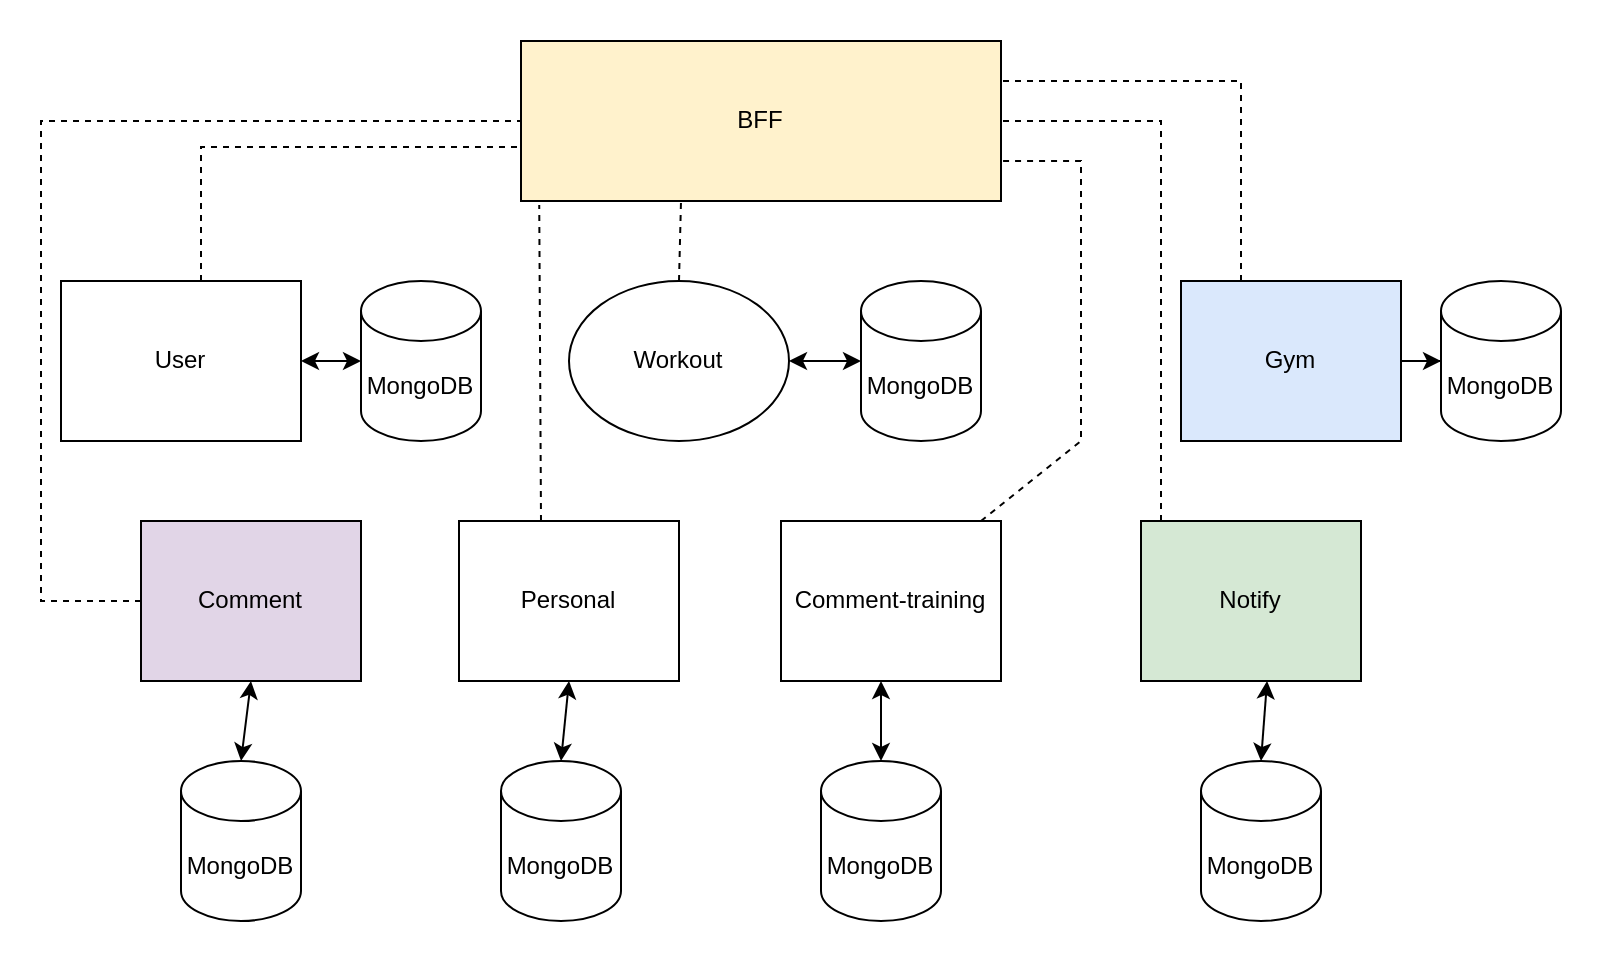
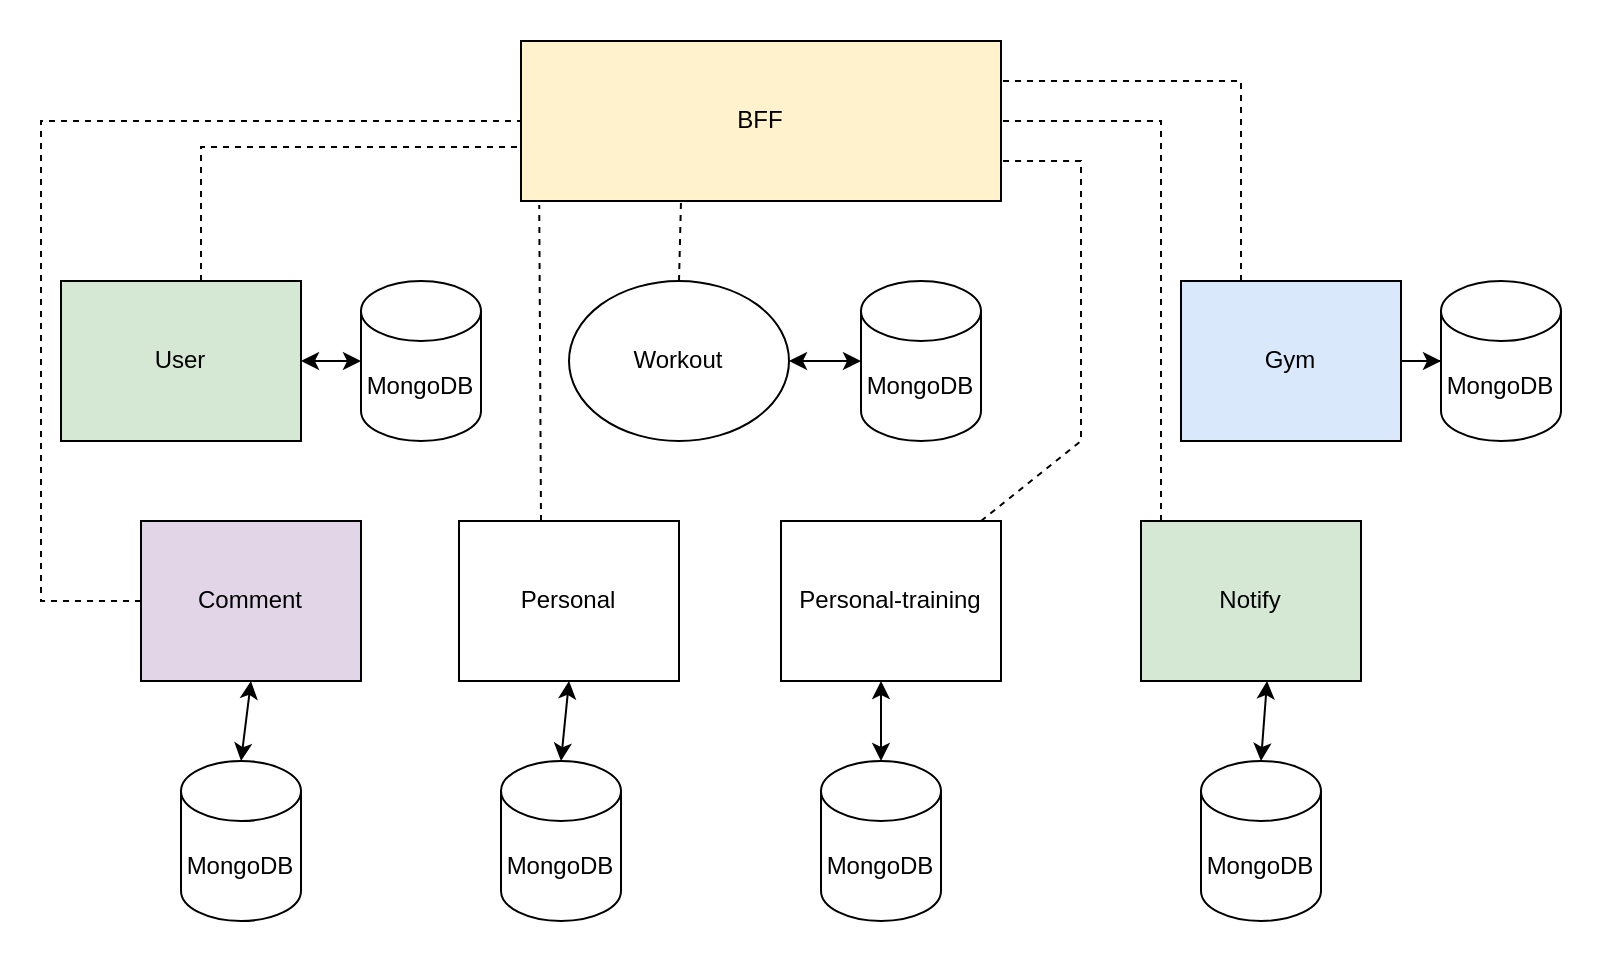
(181, 361) -> (181, 361)
(891, 601) -> (891, 601)
